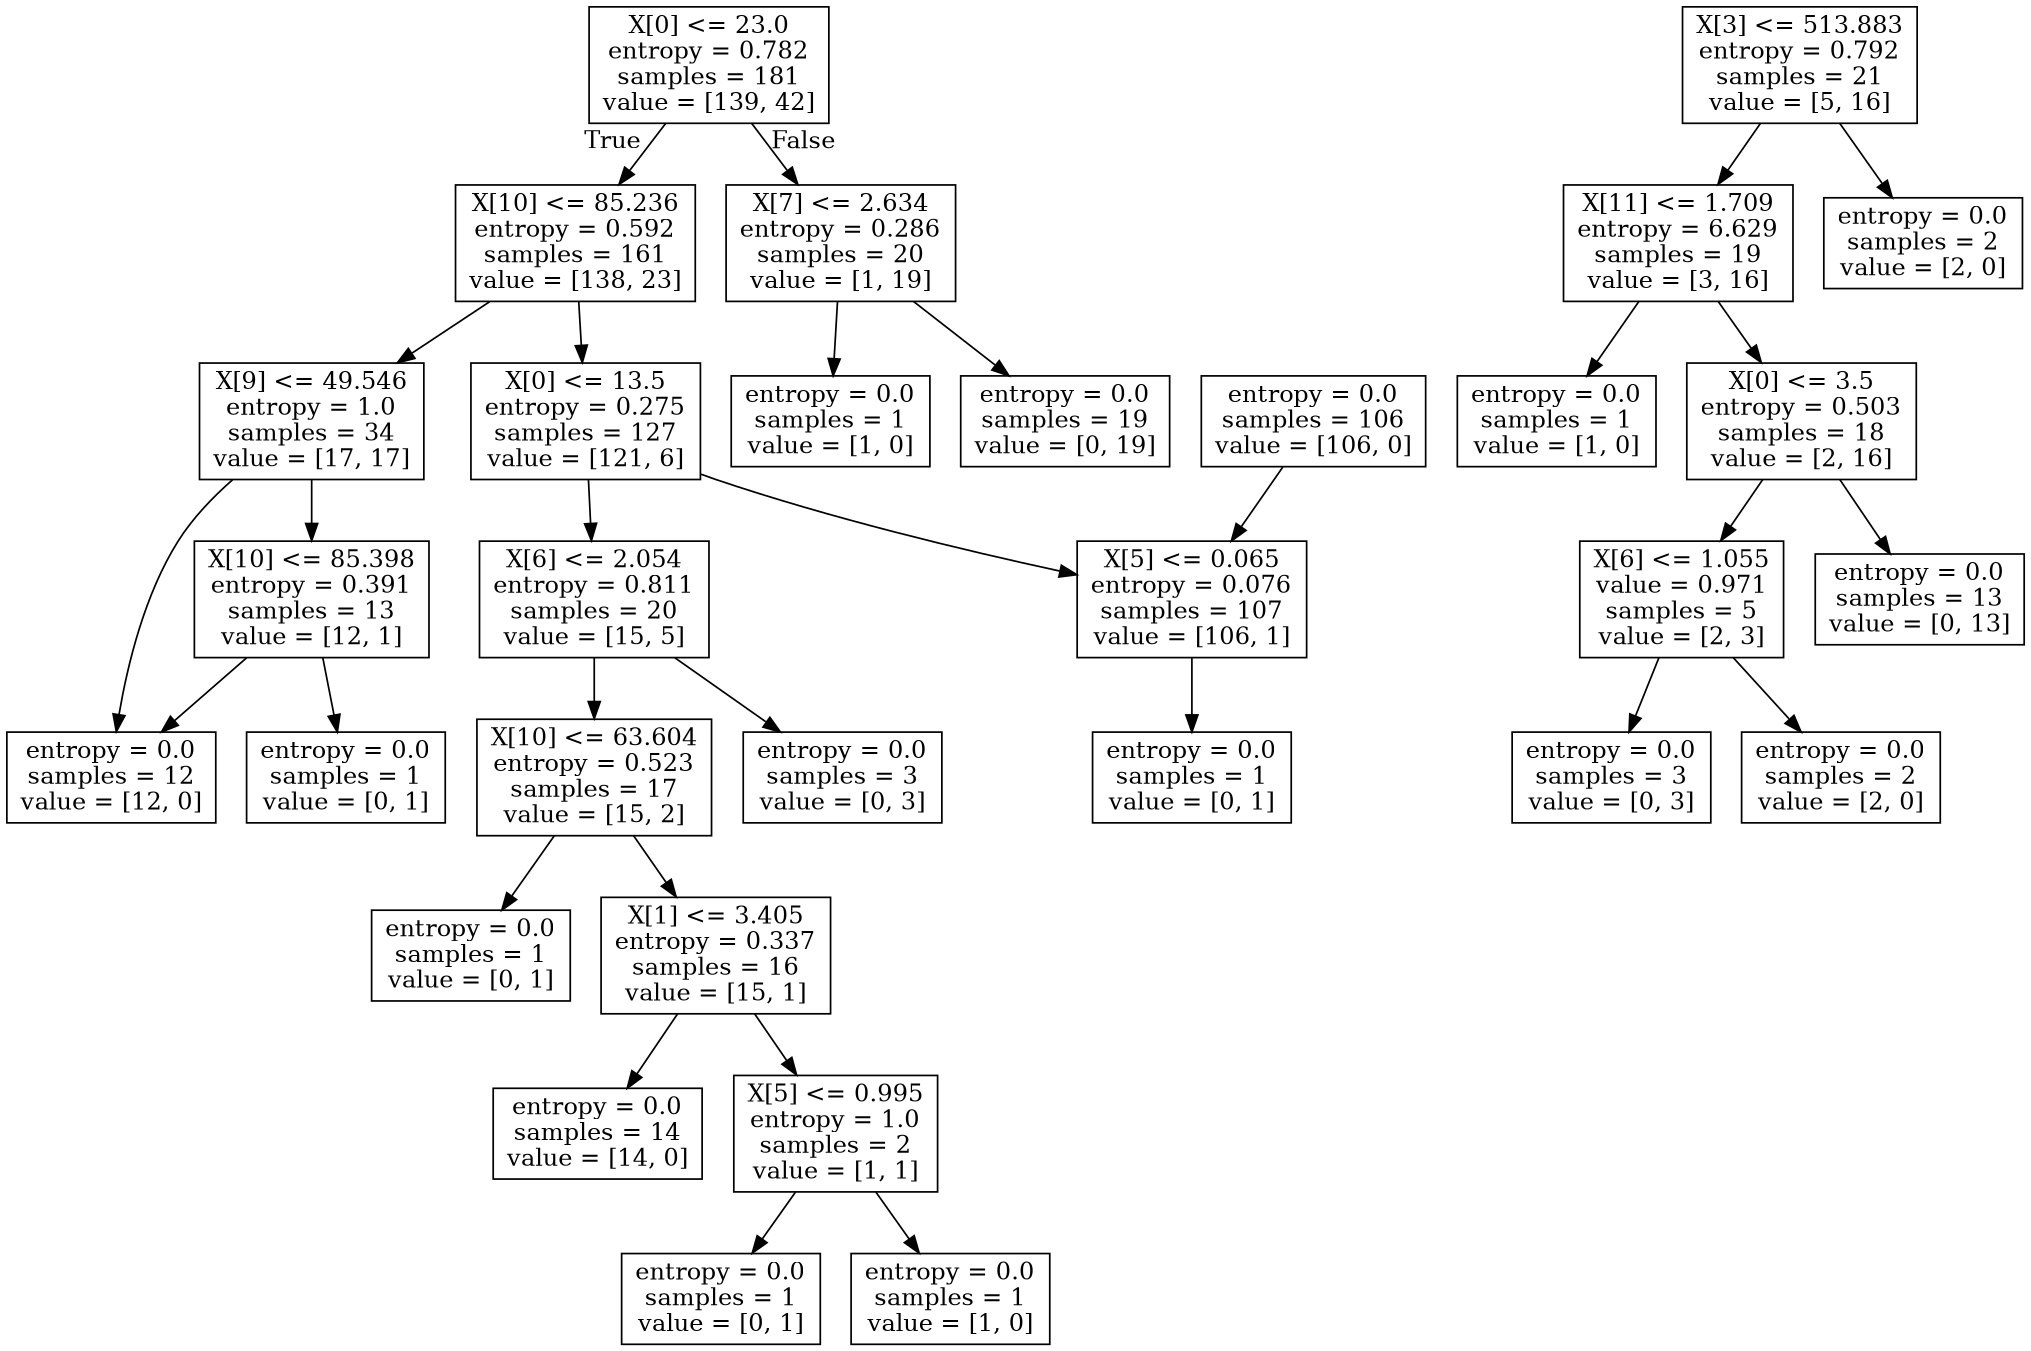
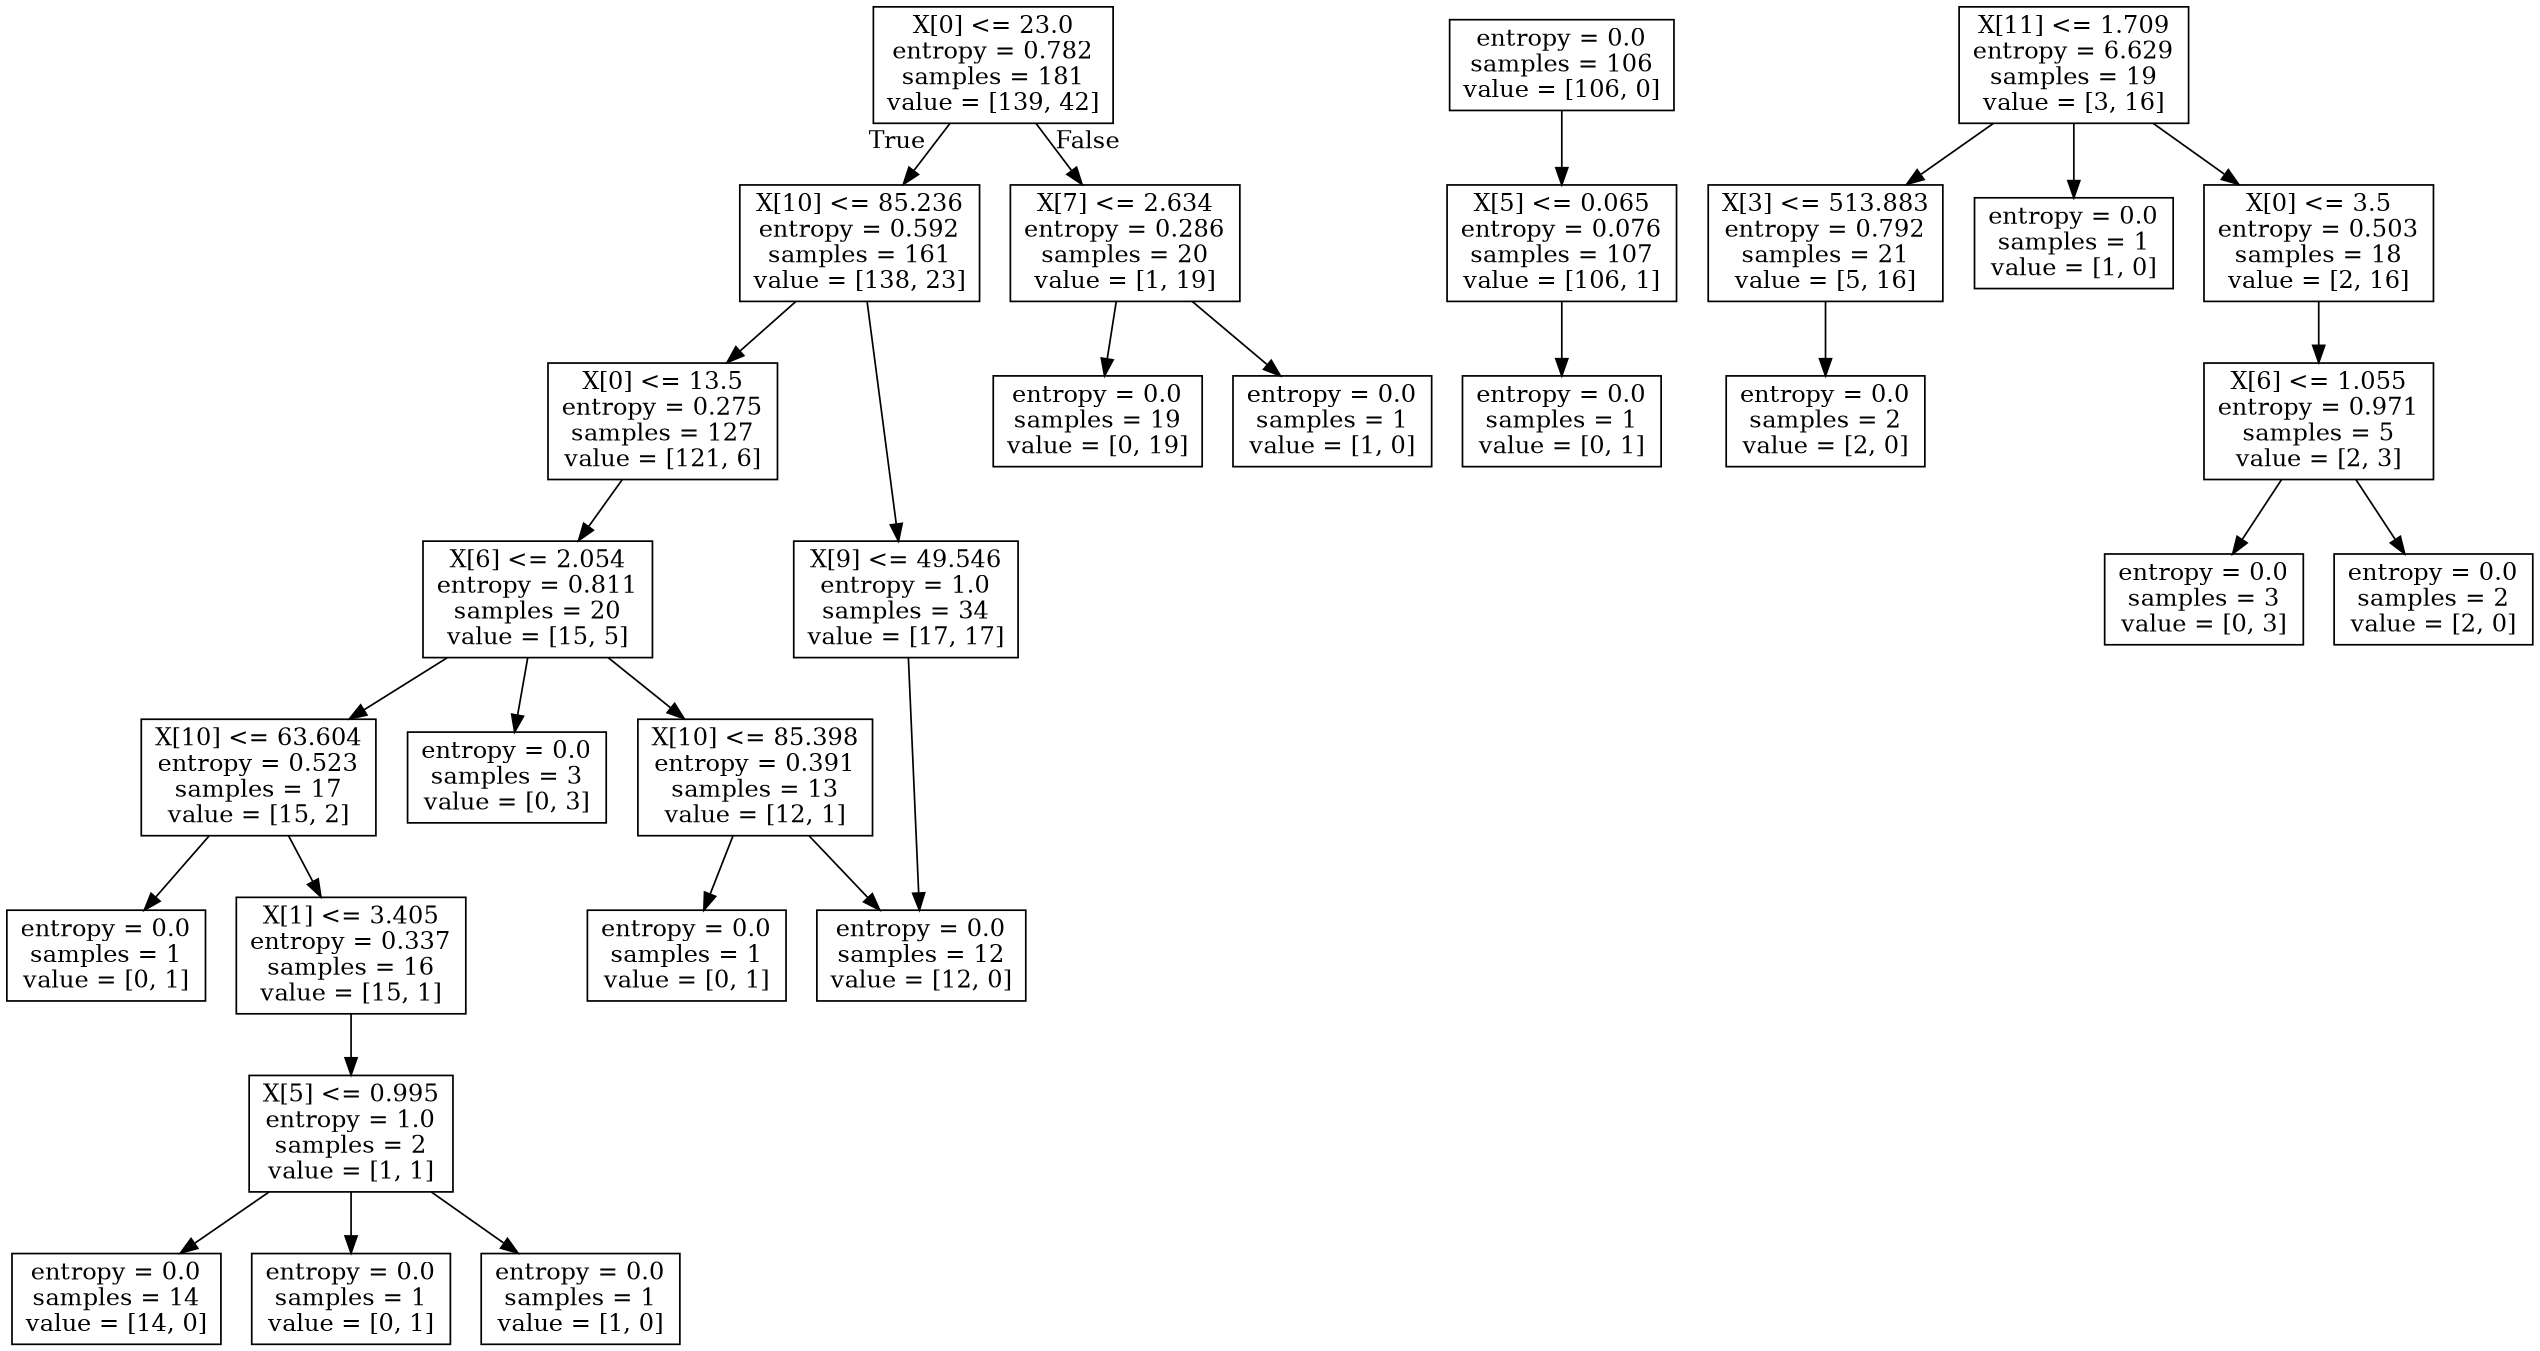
(1744, 147) -> (1957, 149)
(312, 501) -> (640, 683)
(879, 528) -> none
(1682, 599) -> (2319, 421)
(1920, 599) -> none
(657, 1044) -> (232, 1218)
